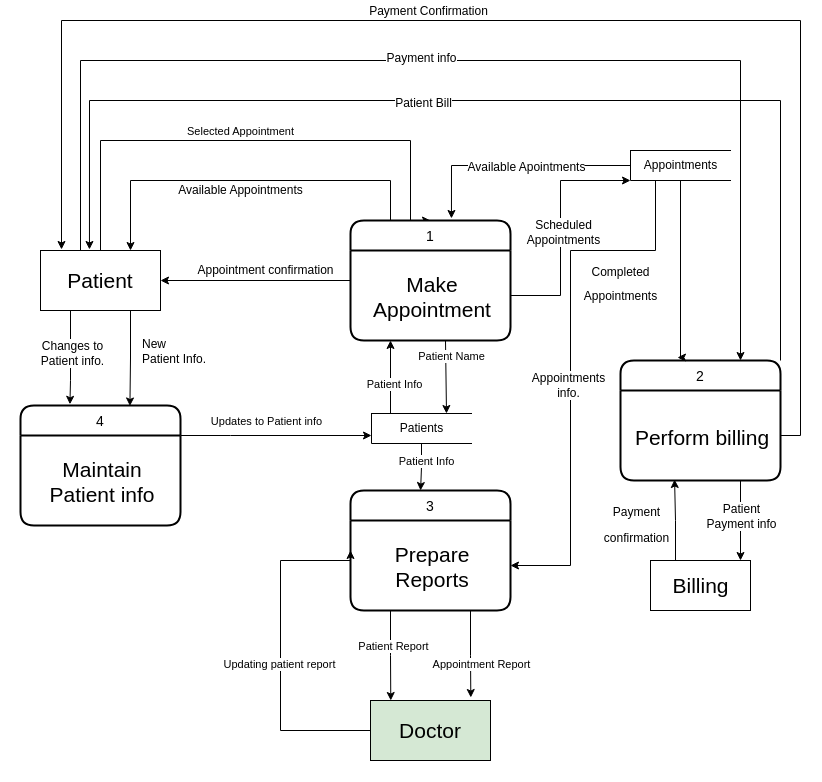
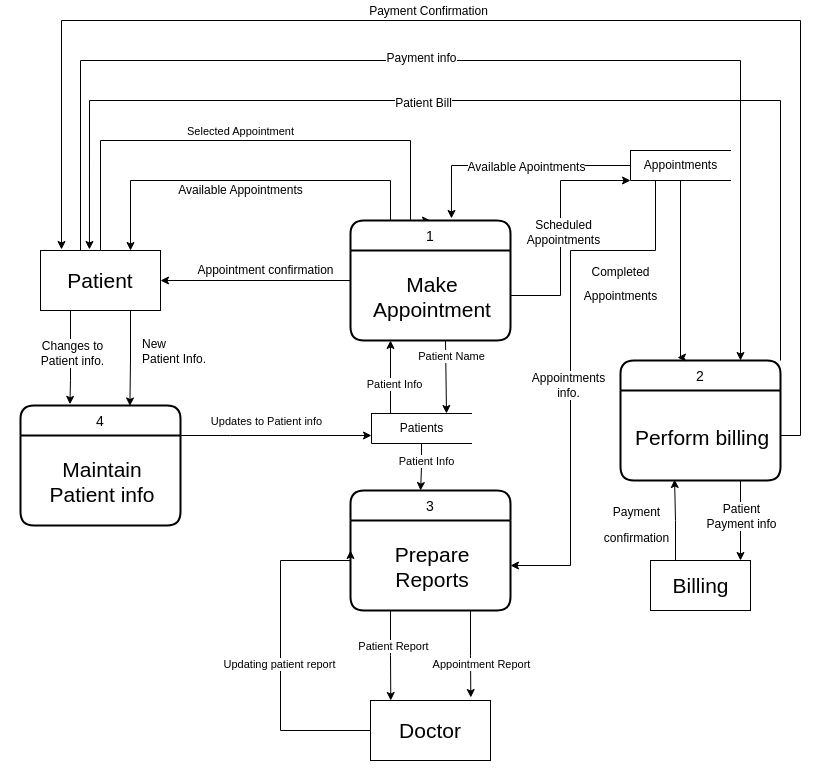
(431, 731) -> (431, 731)
